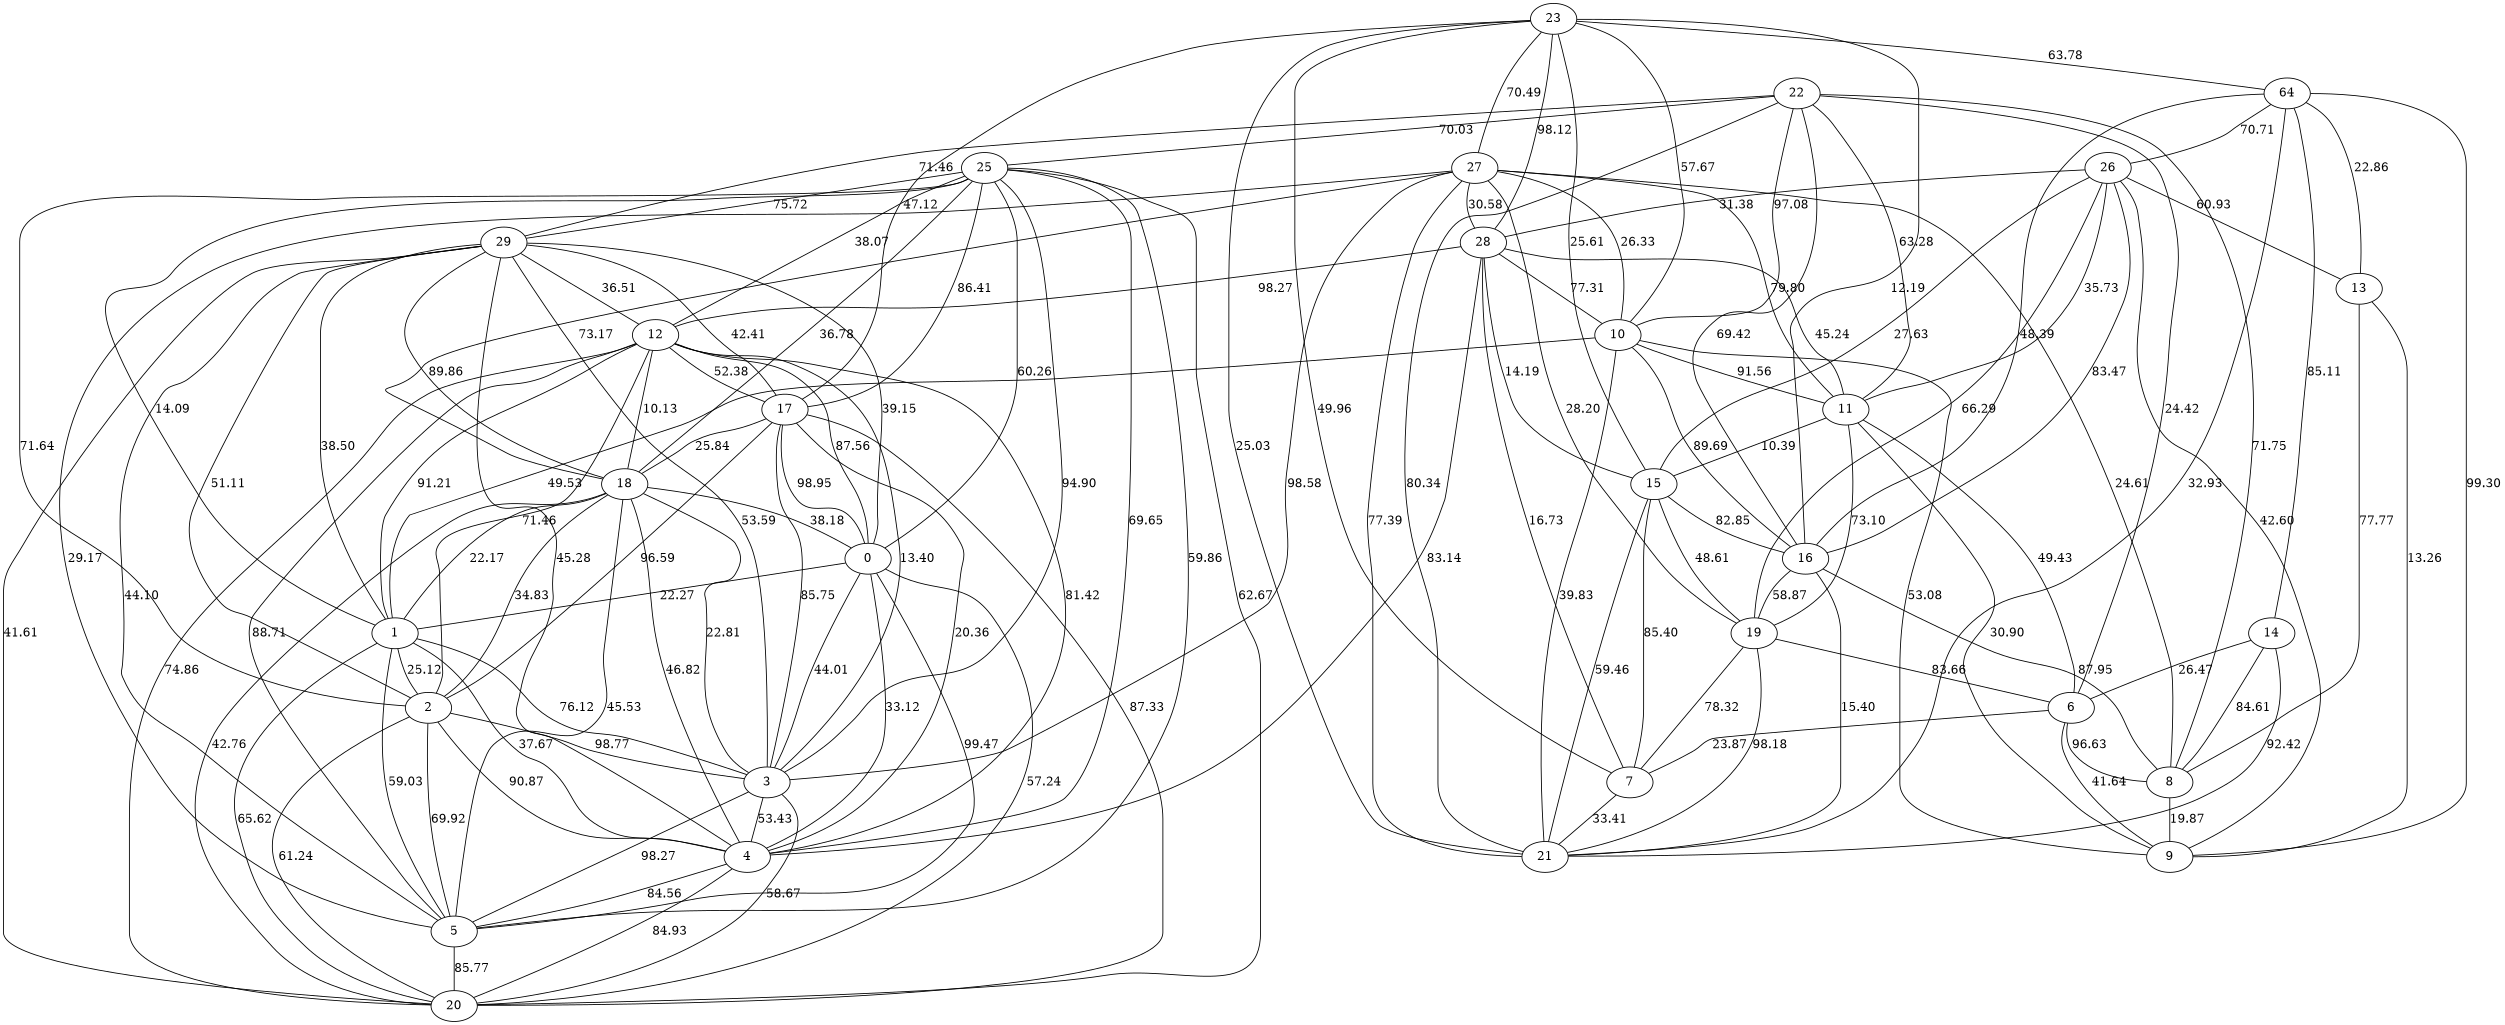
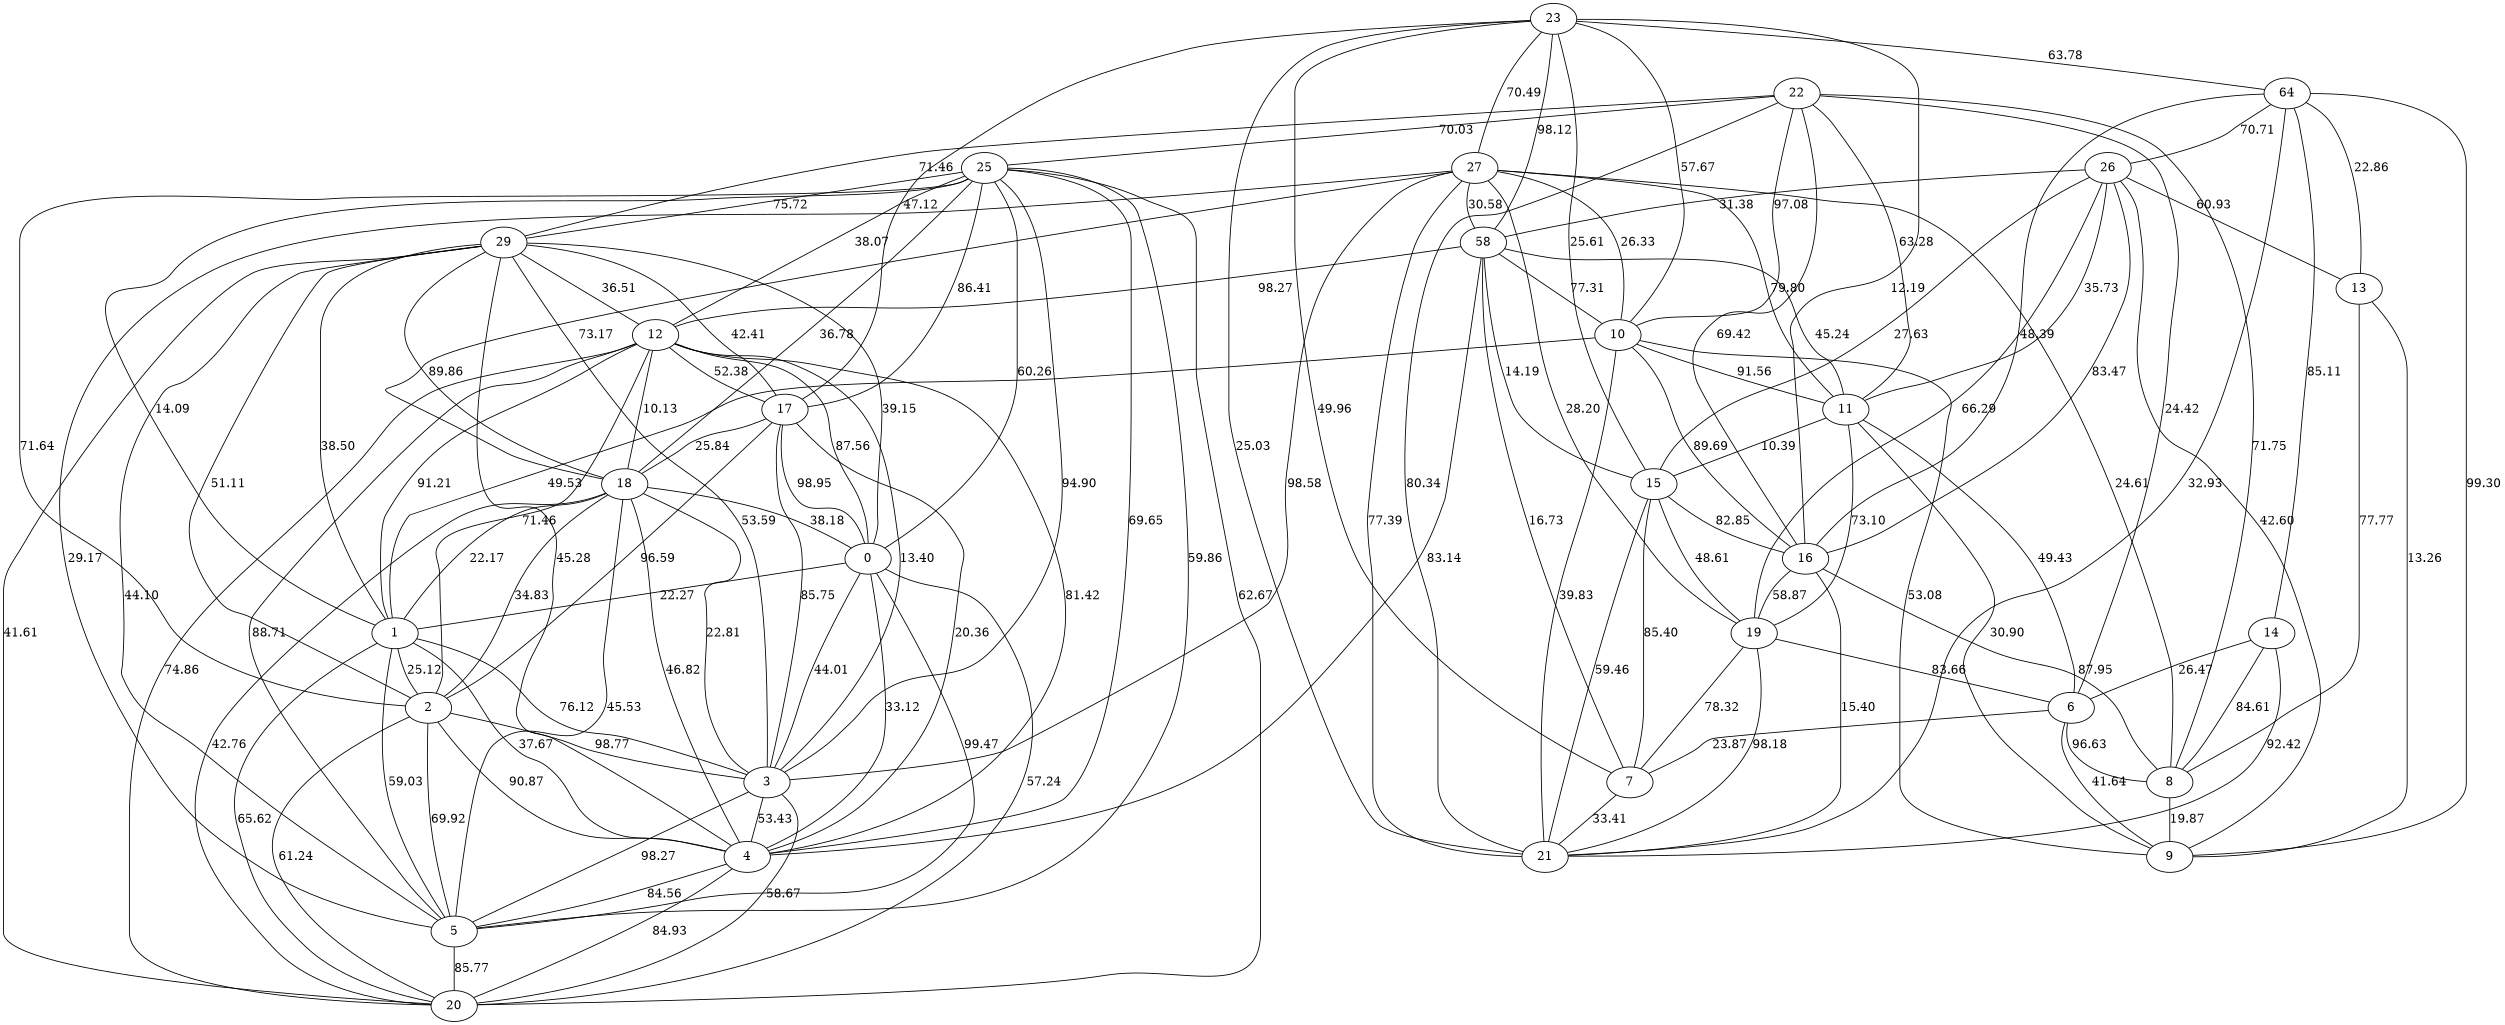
(1483, 243) -> (1483, 243)
(1153, 942) -> none
